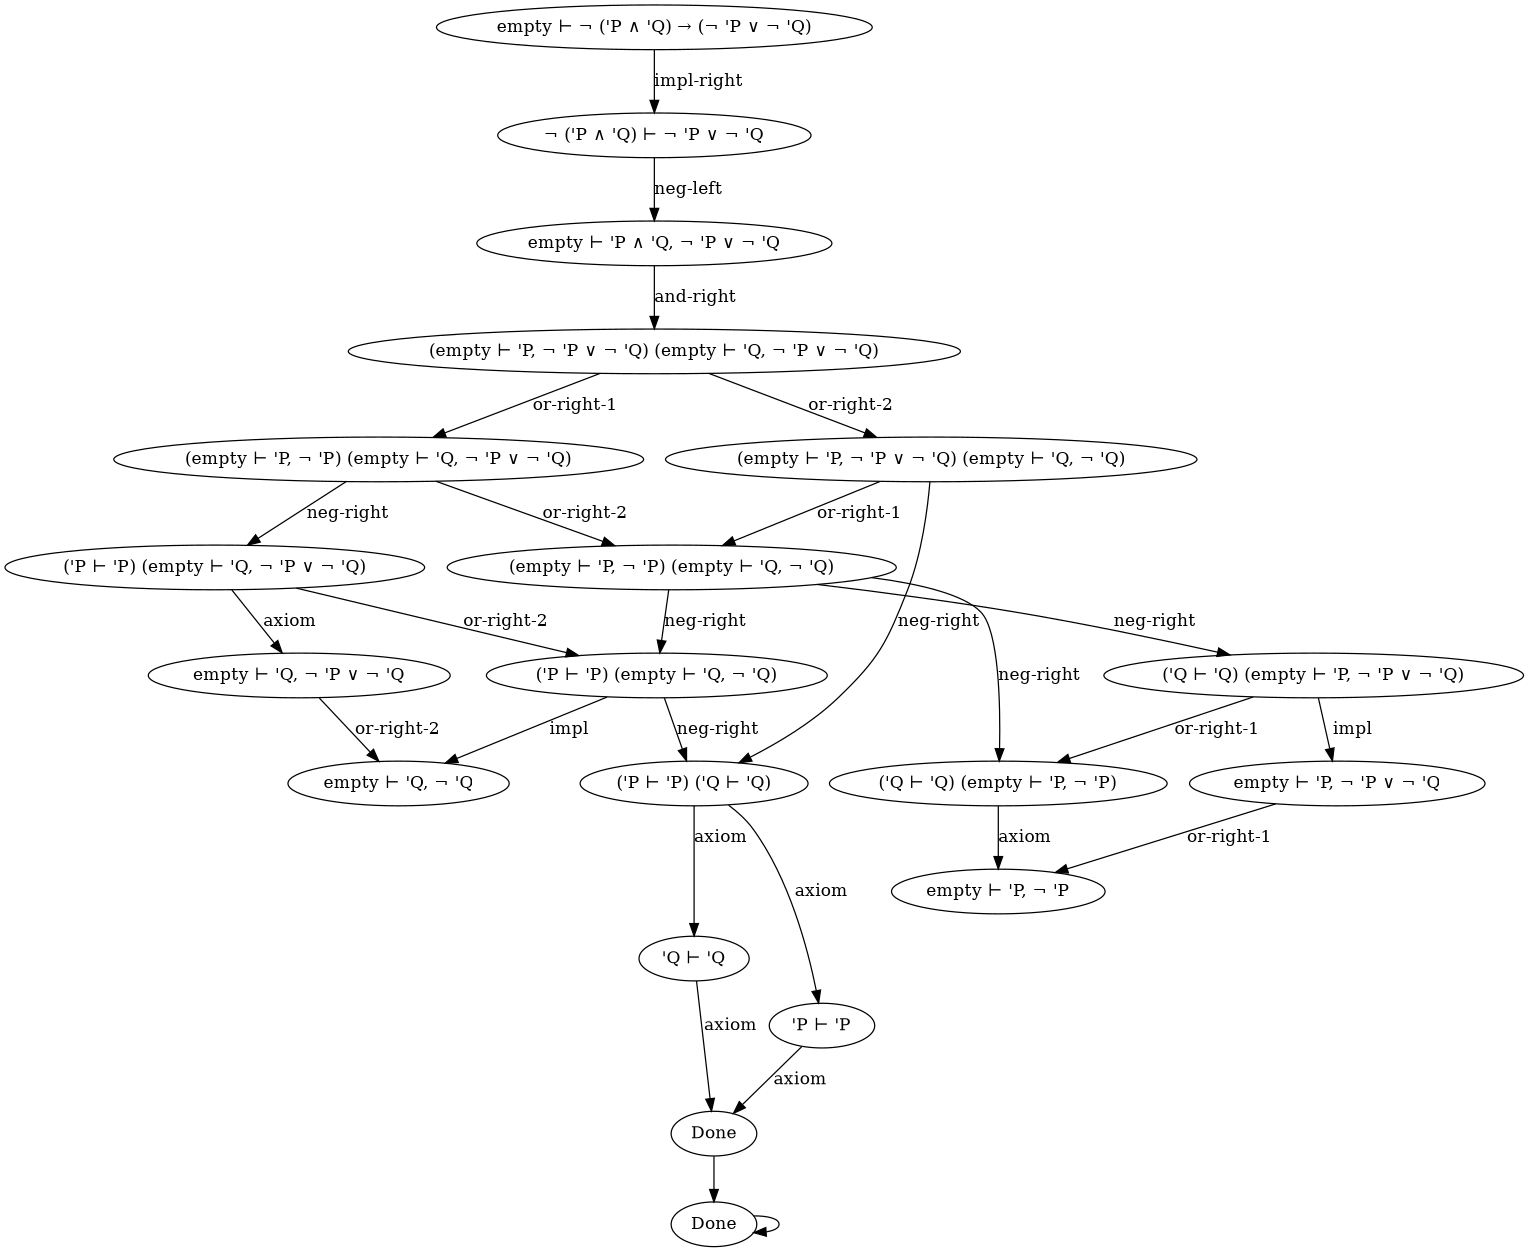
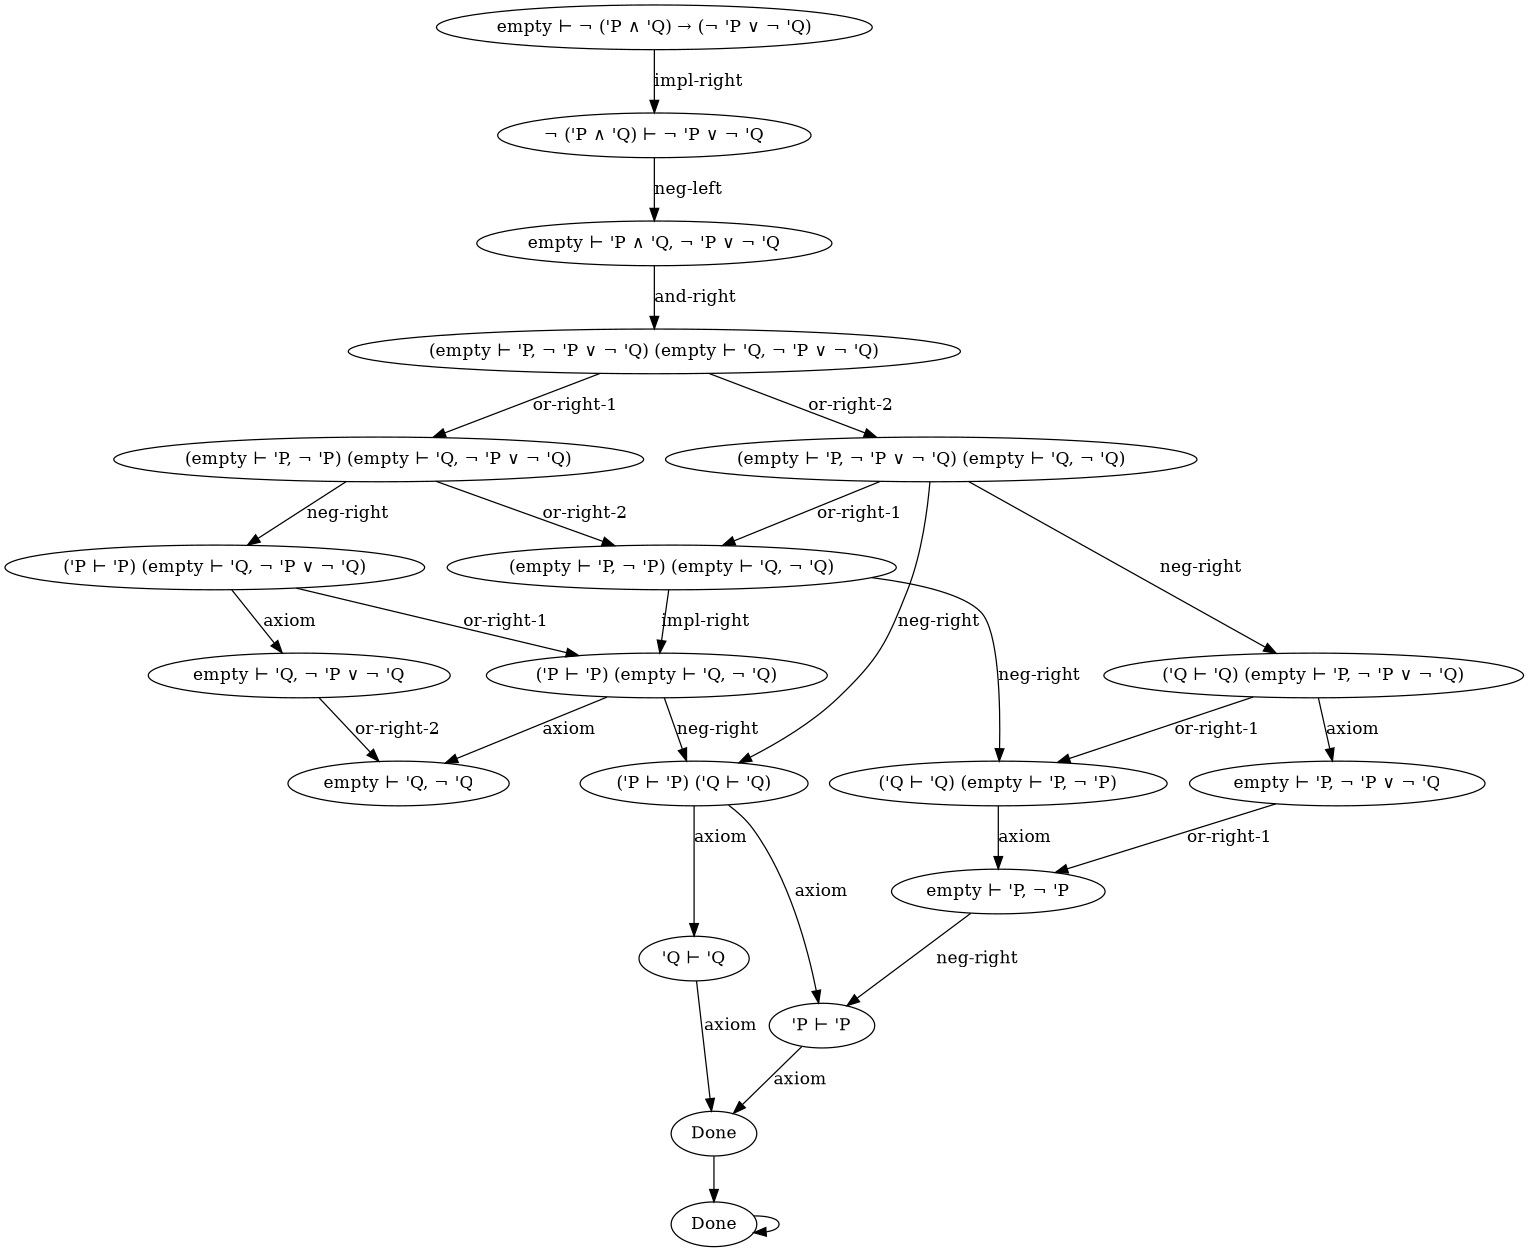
(1018, 613) -> (1117, 564)
(506, 621) -> (506, 621)
(706, 621) -> (706, 621)
(569, 729) -> (569, 729)
(1353, 729) -> (1353, 729)
none -> (914, 956)
